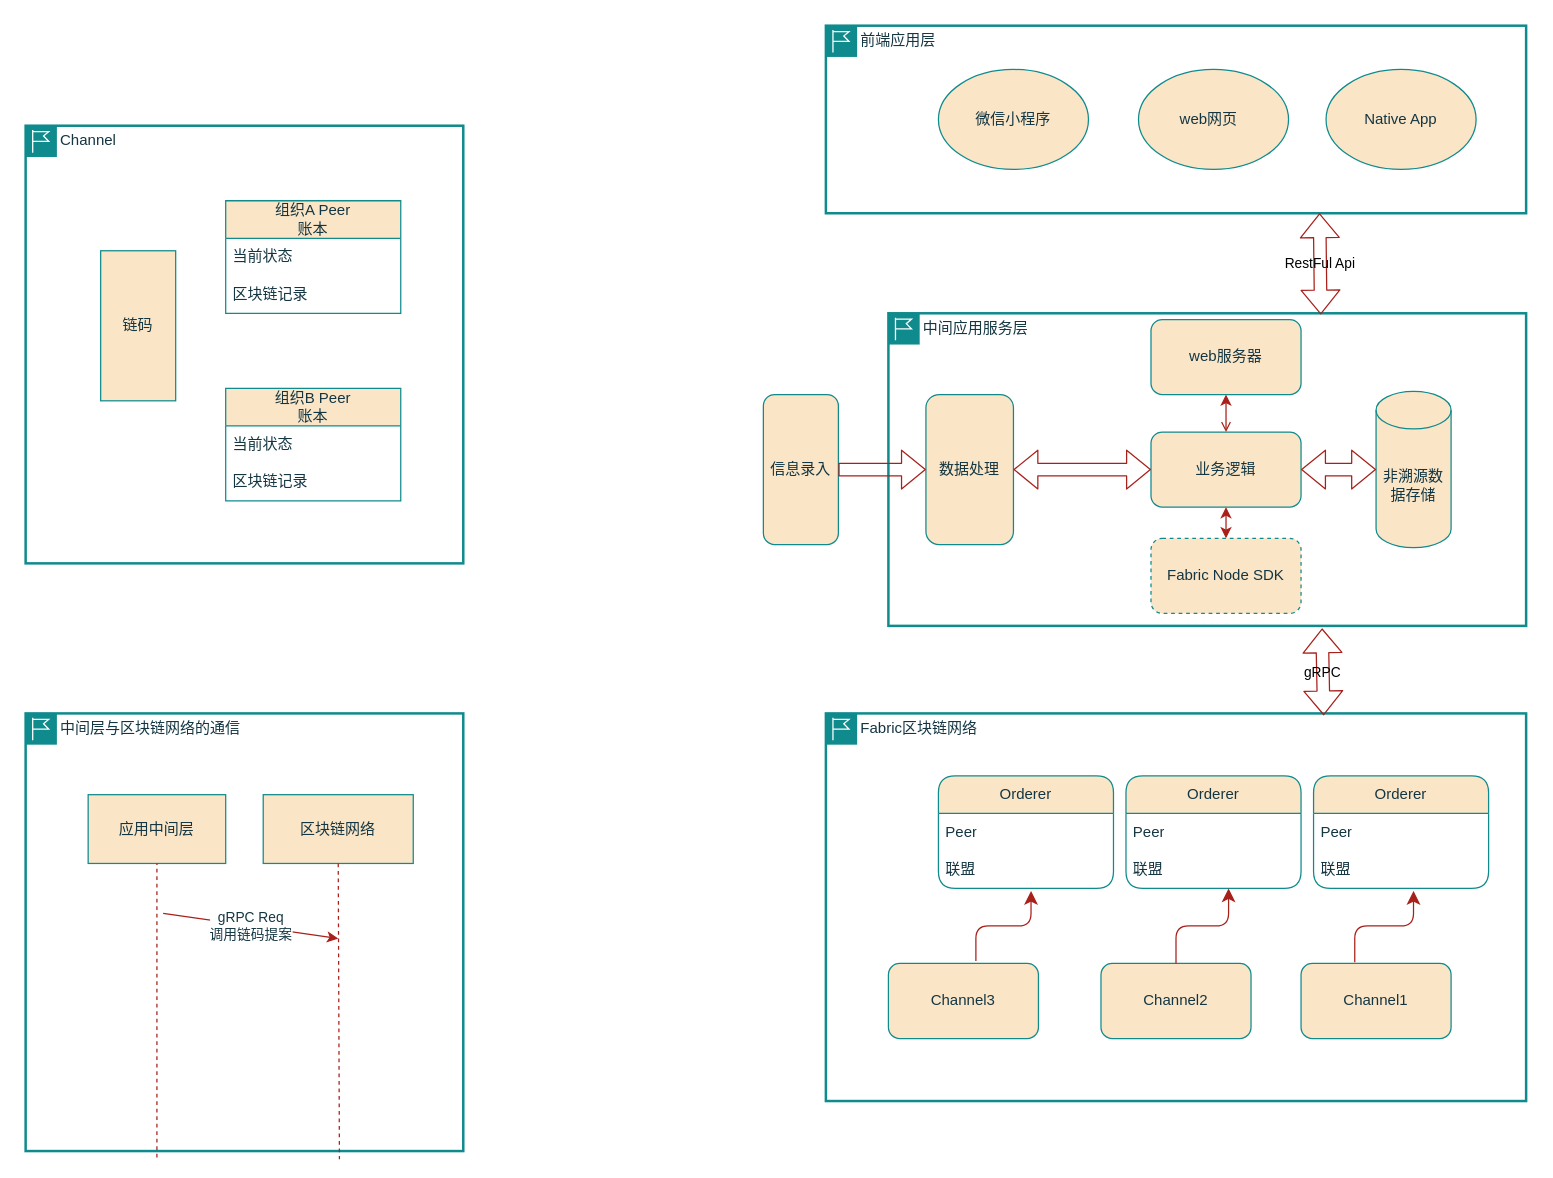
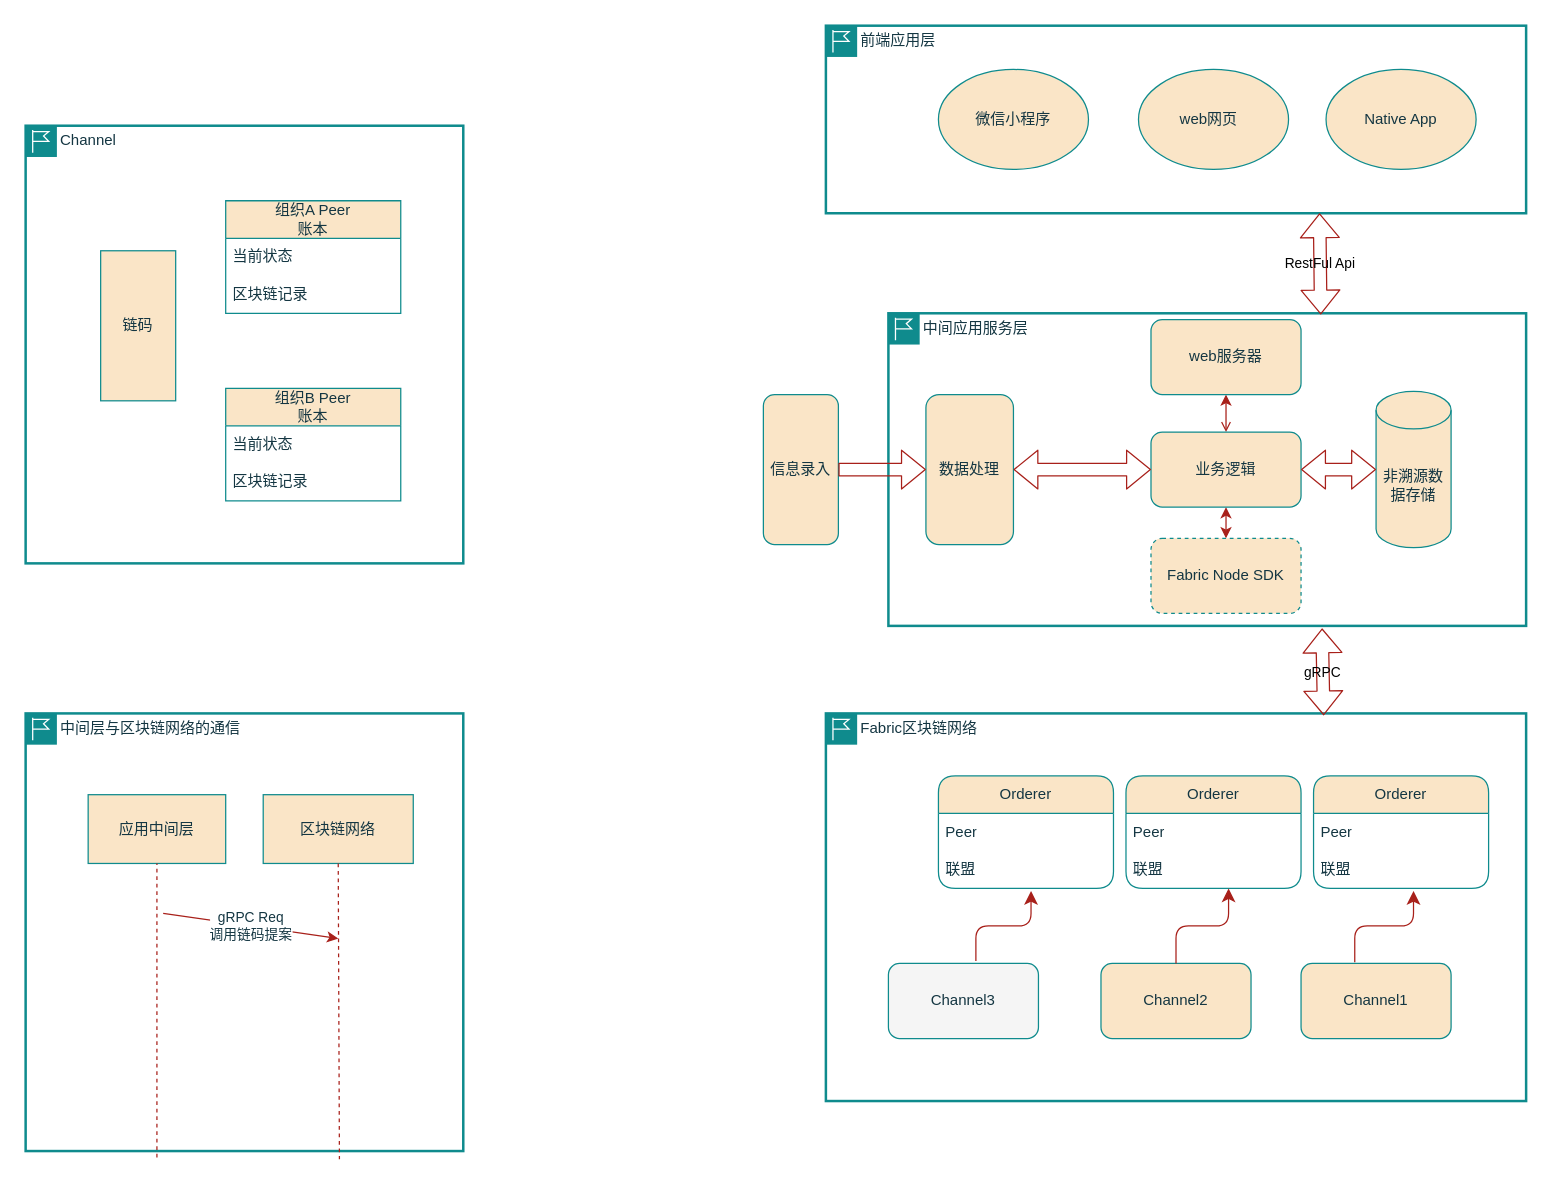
(963, 1001) -> (963, 1001)
